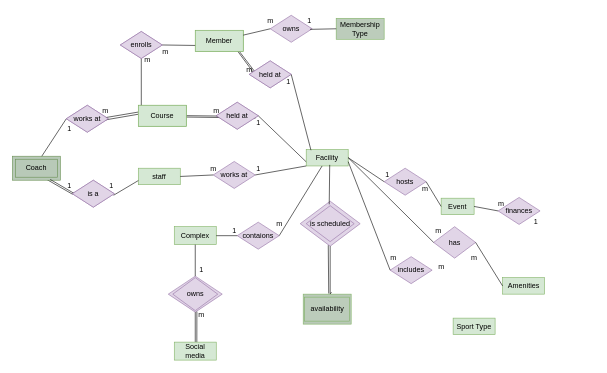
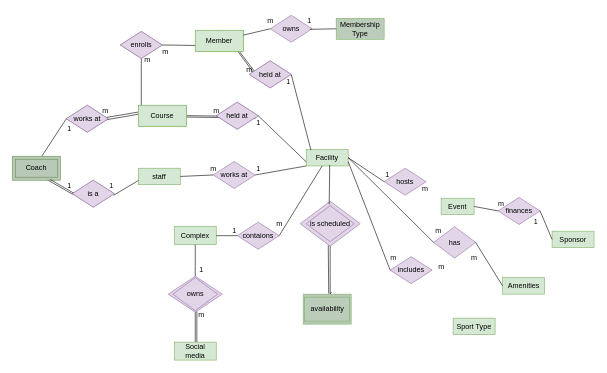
(434, 194) -> none
none -> (546, 225)
none -> (573, 240)
